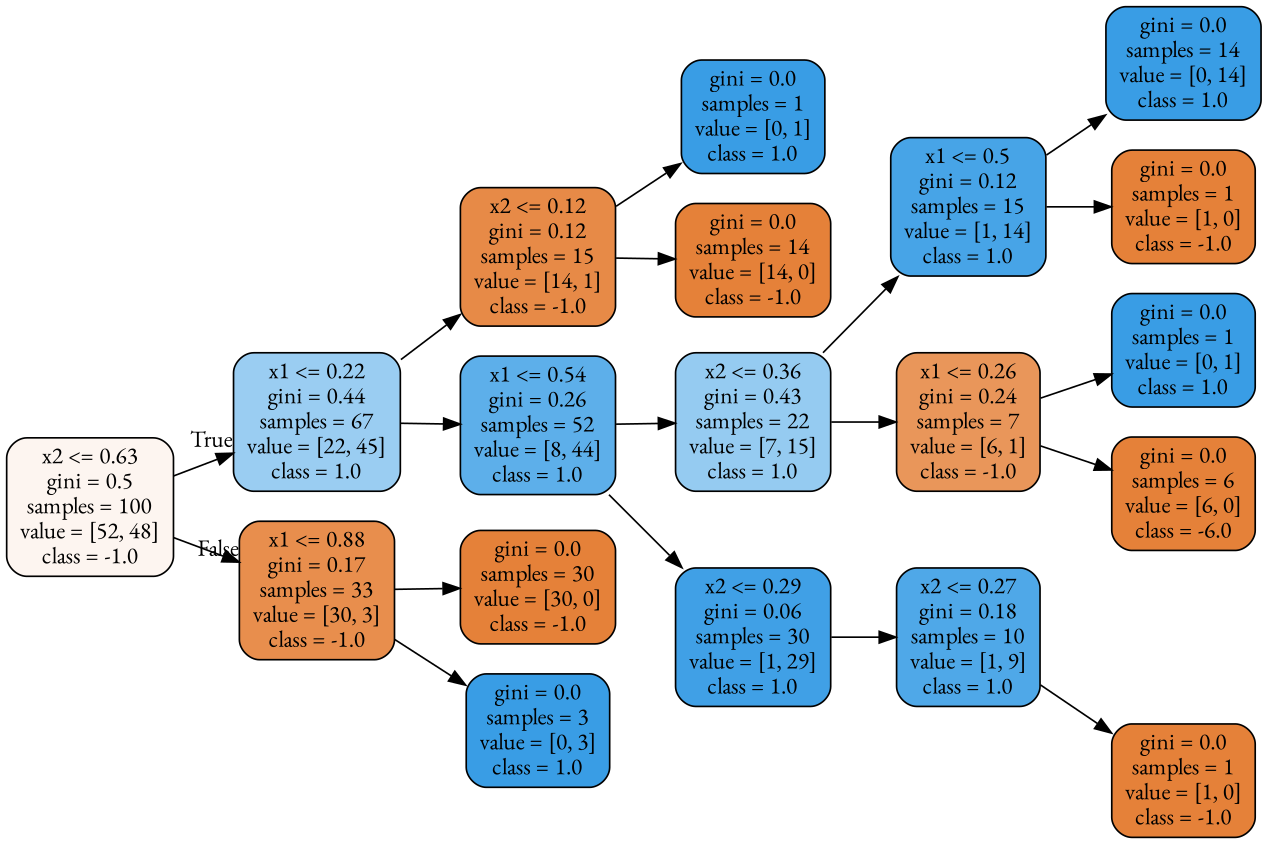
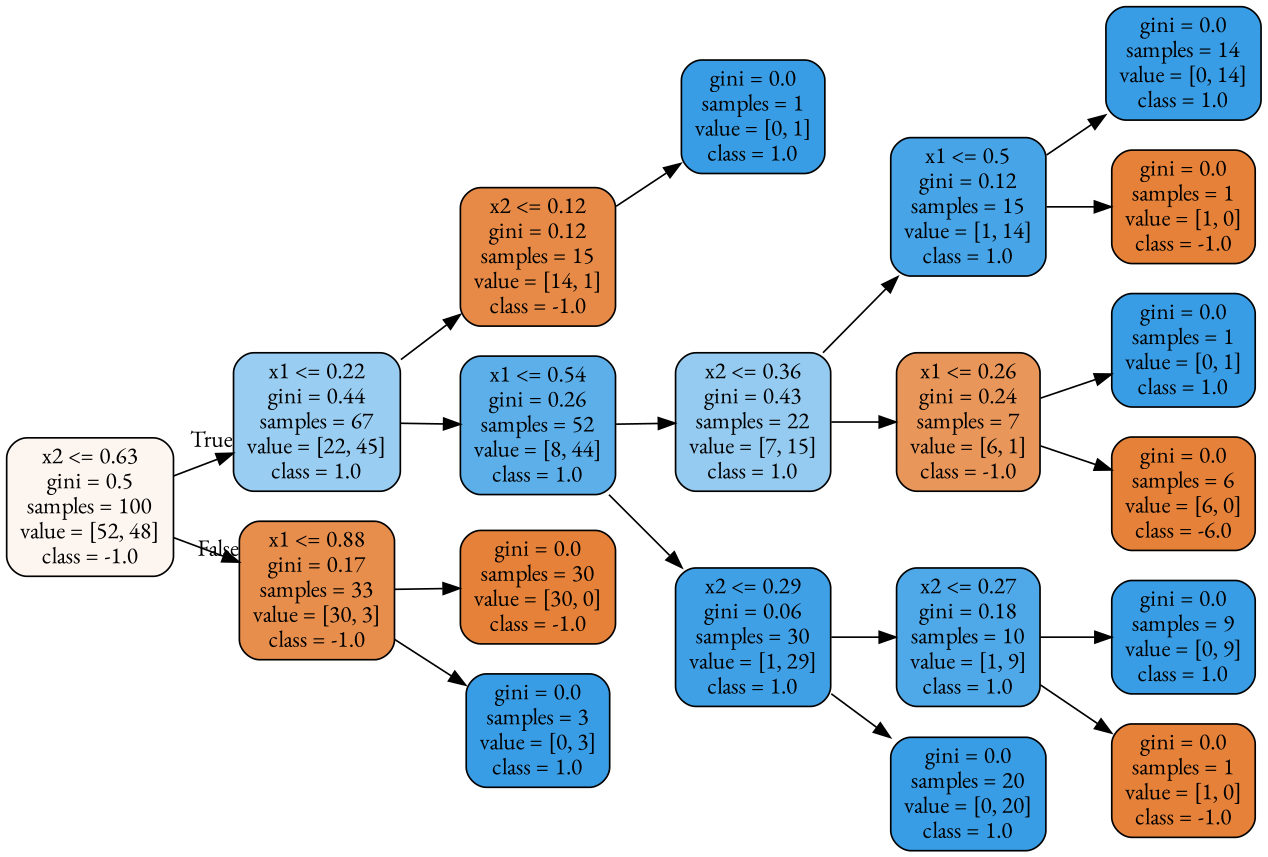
(753, 260) -> none
none -> (1183, 637)
none -> (968, 794)
